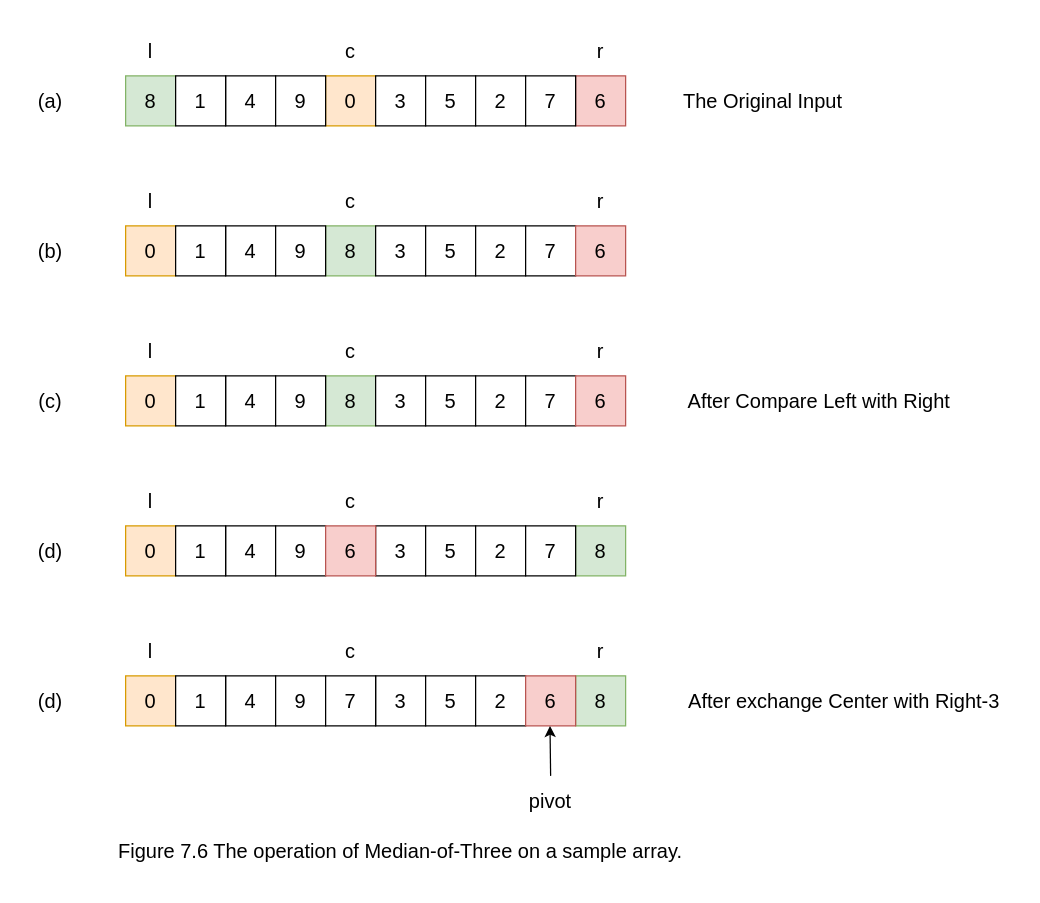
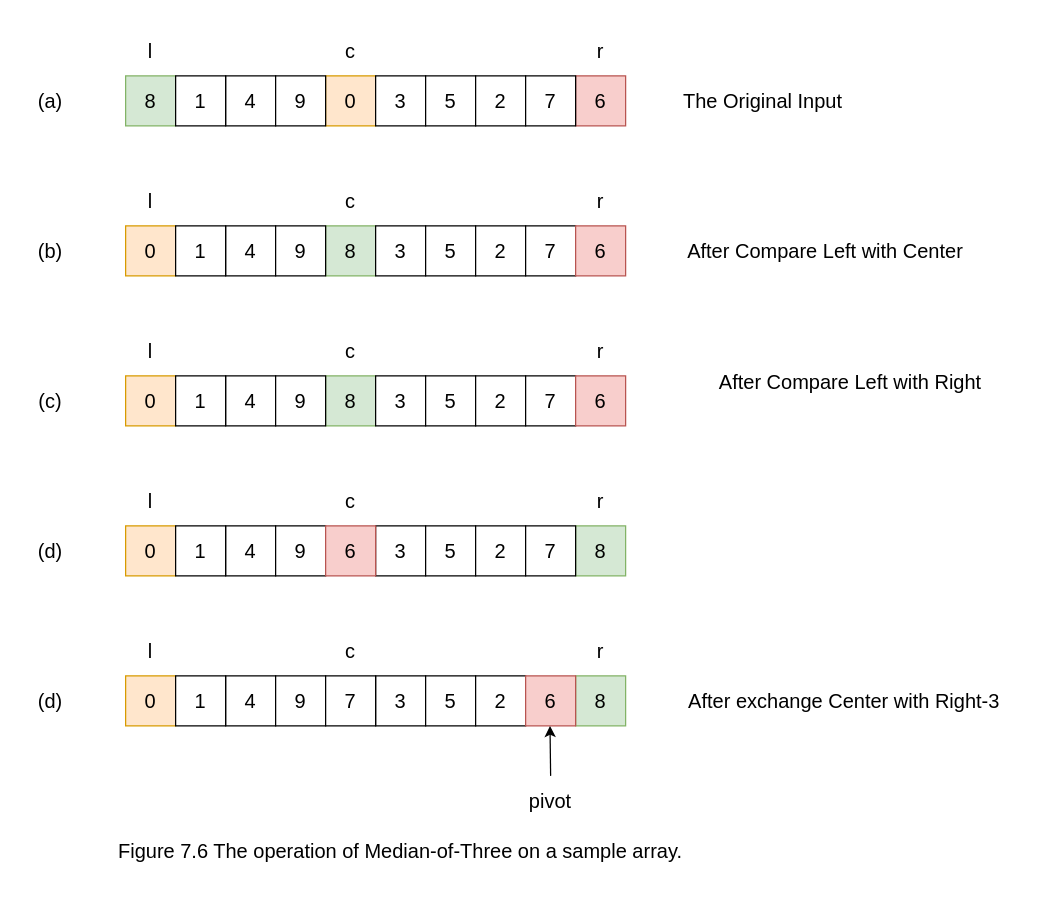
none -> (826, 251)
(819, 401) -> (851, 382)
